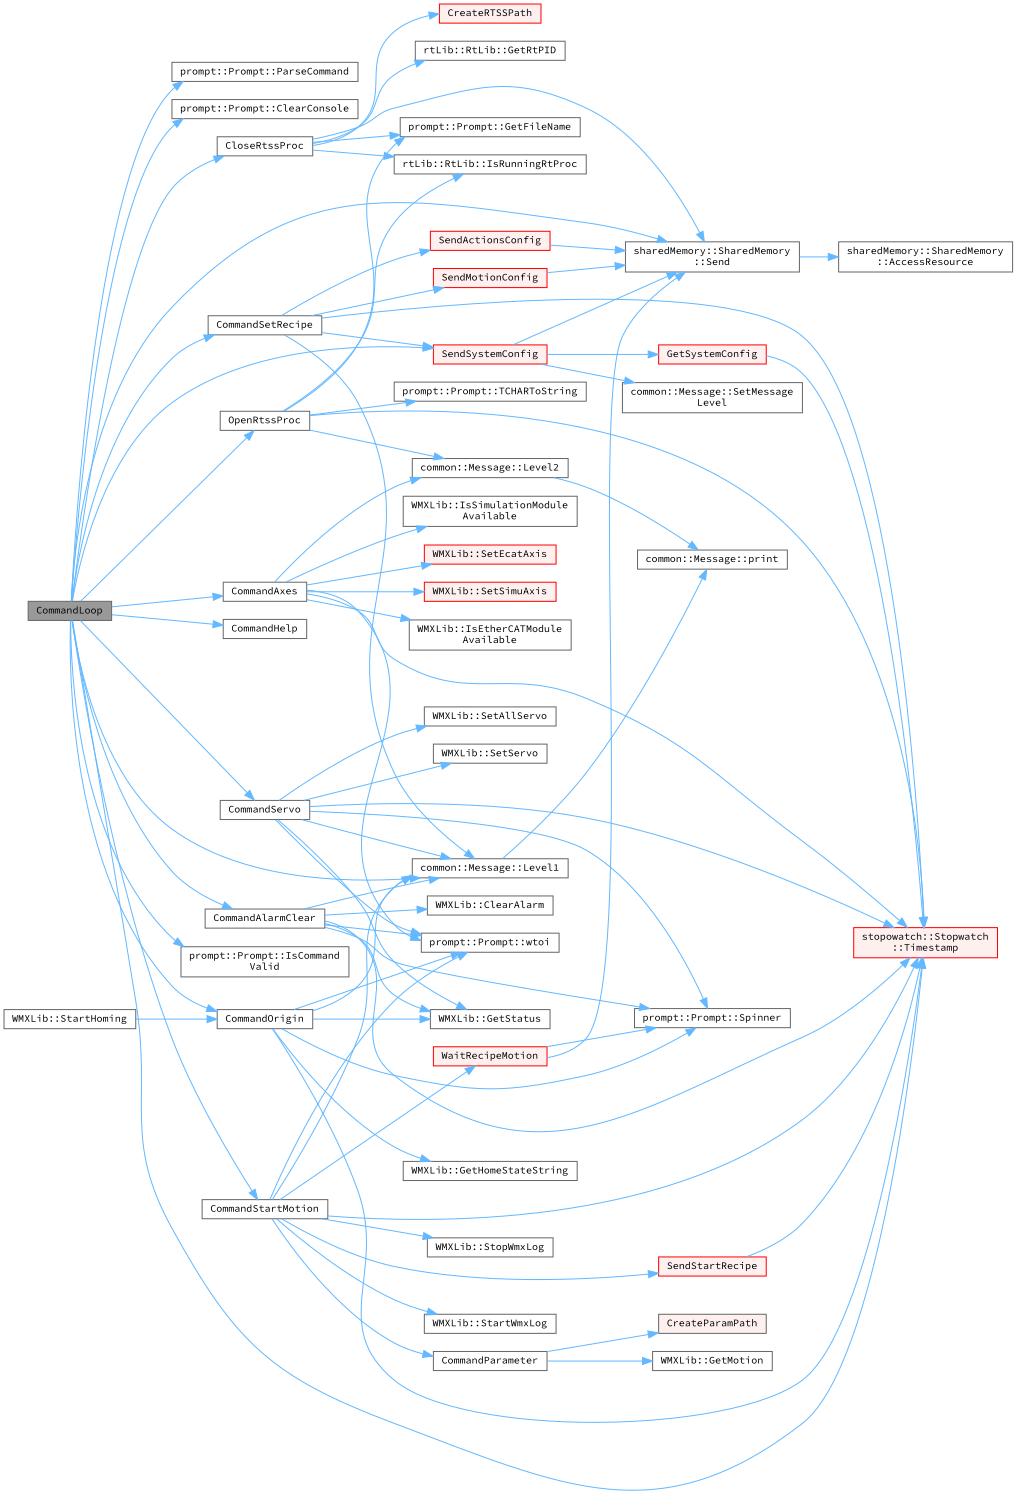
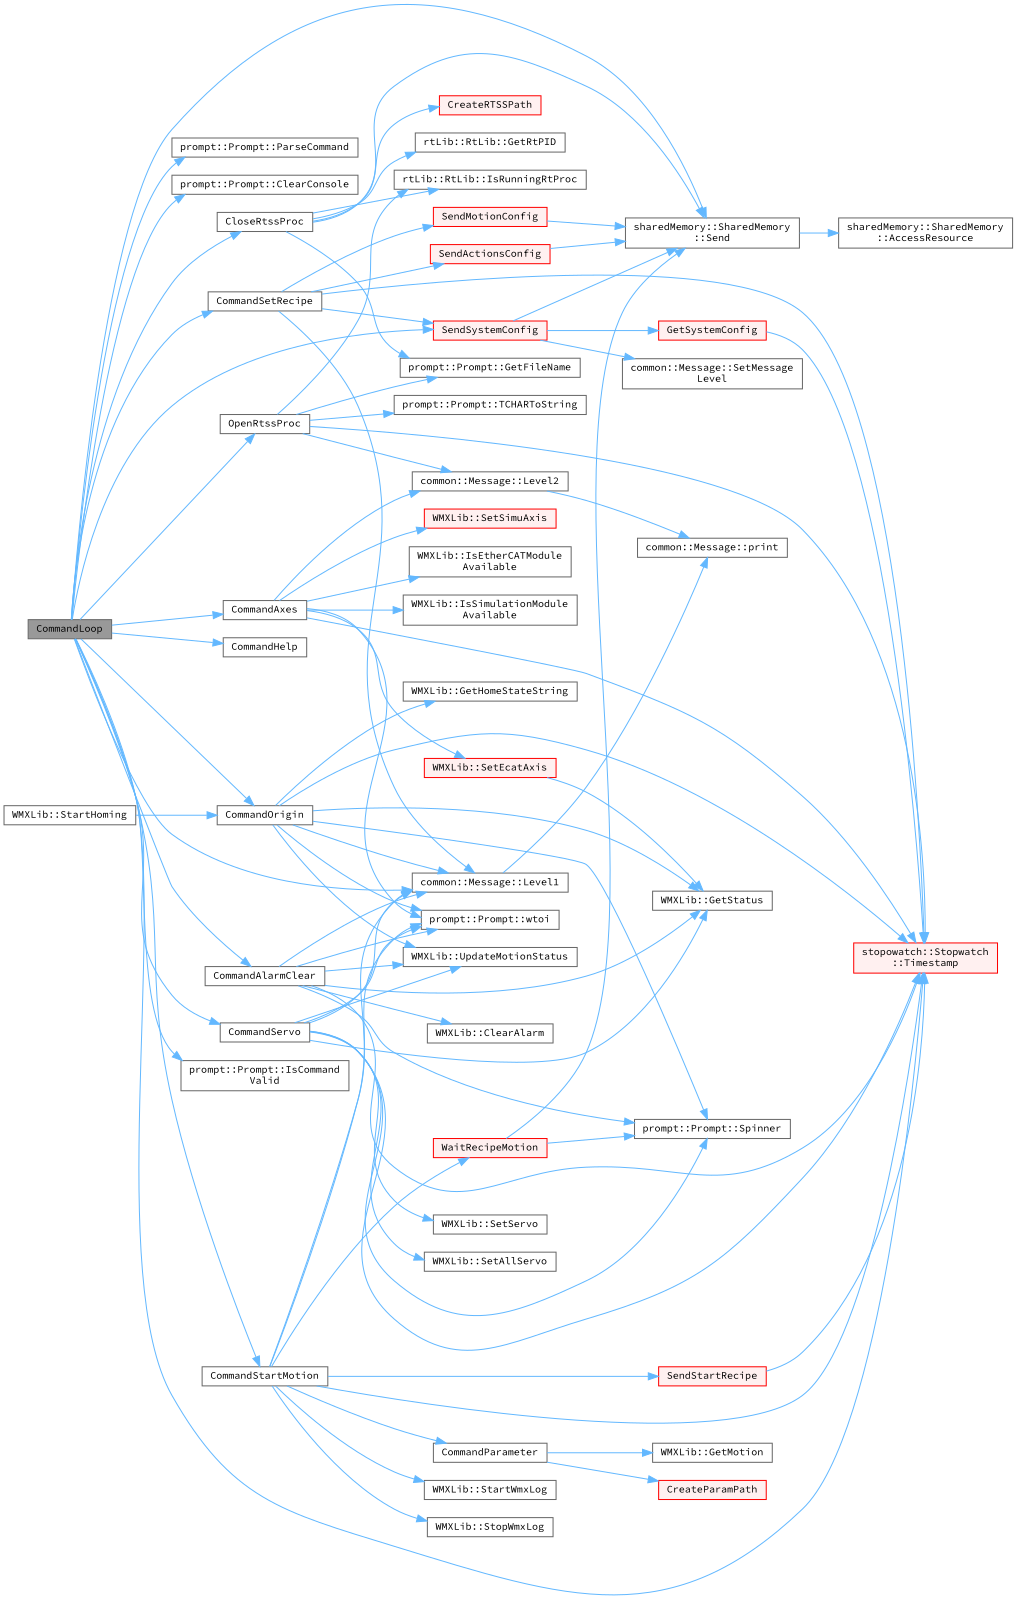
none -> (629, 820)
none -> (490, 957)
(712, 1324) -> (712, 1490)
